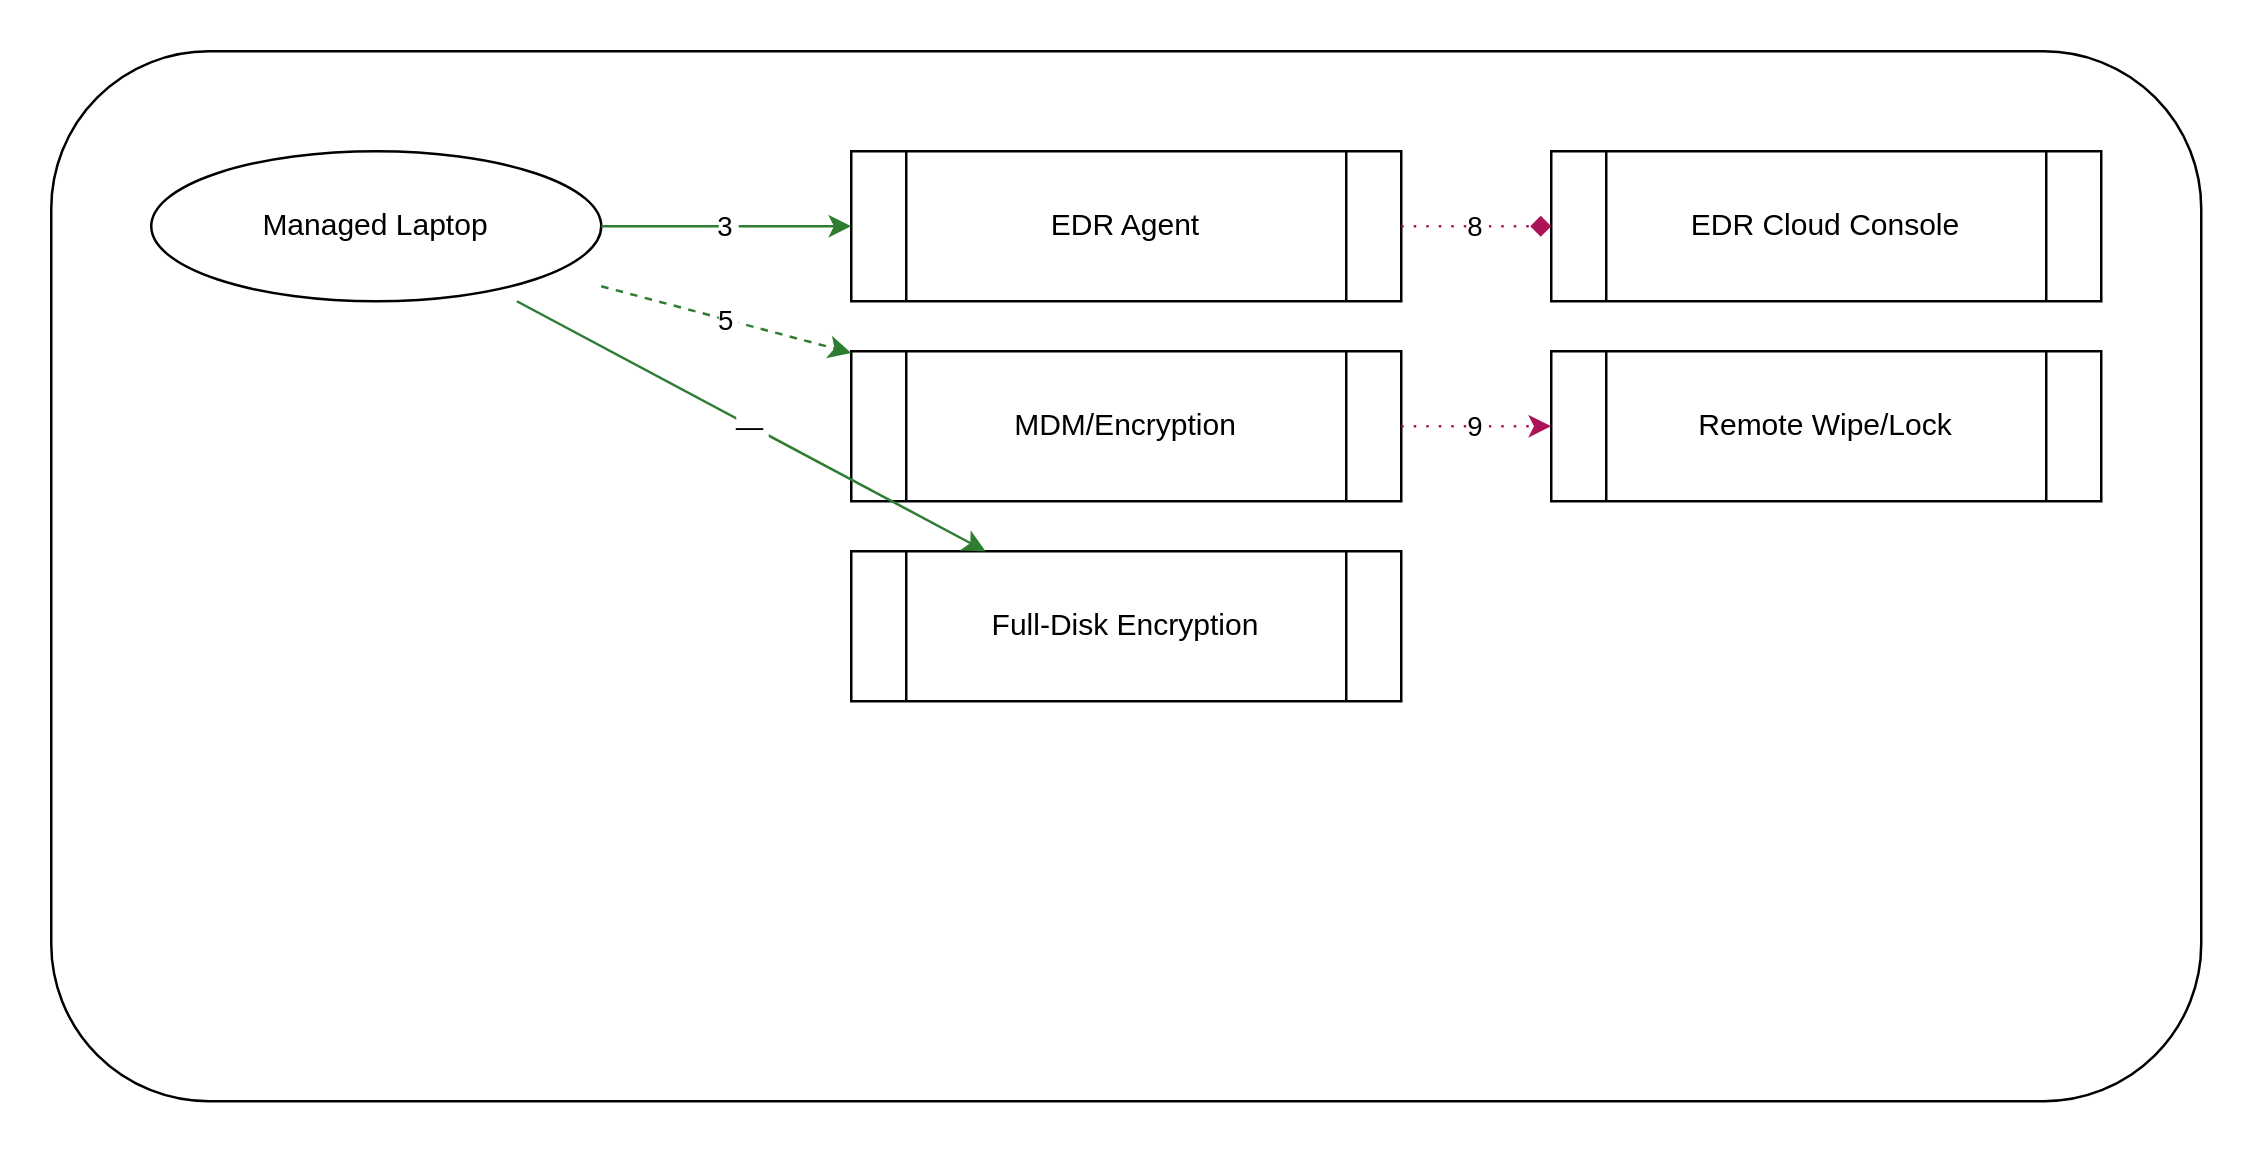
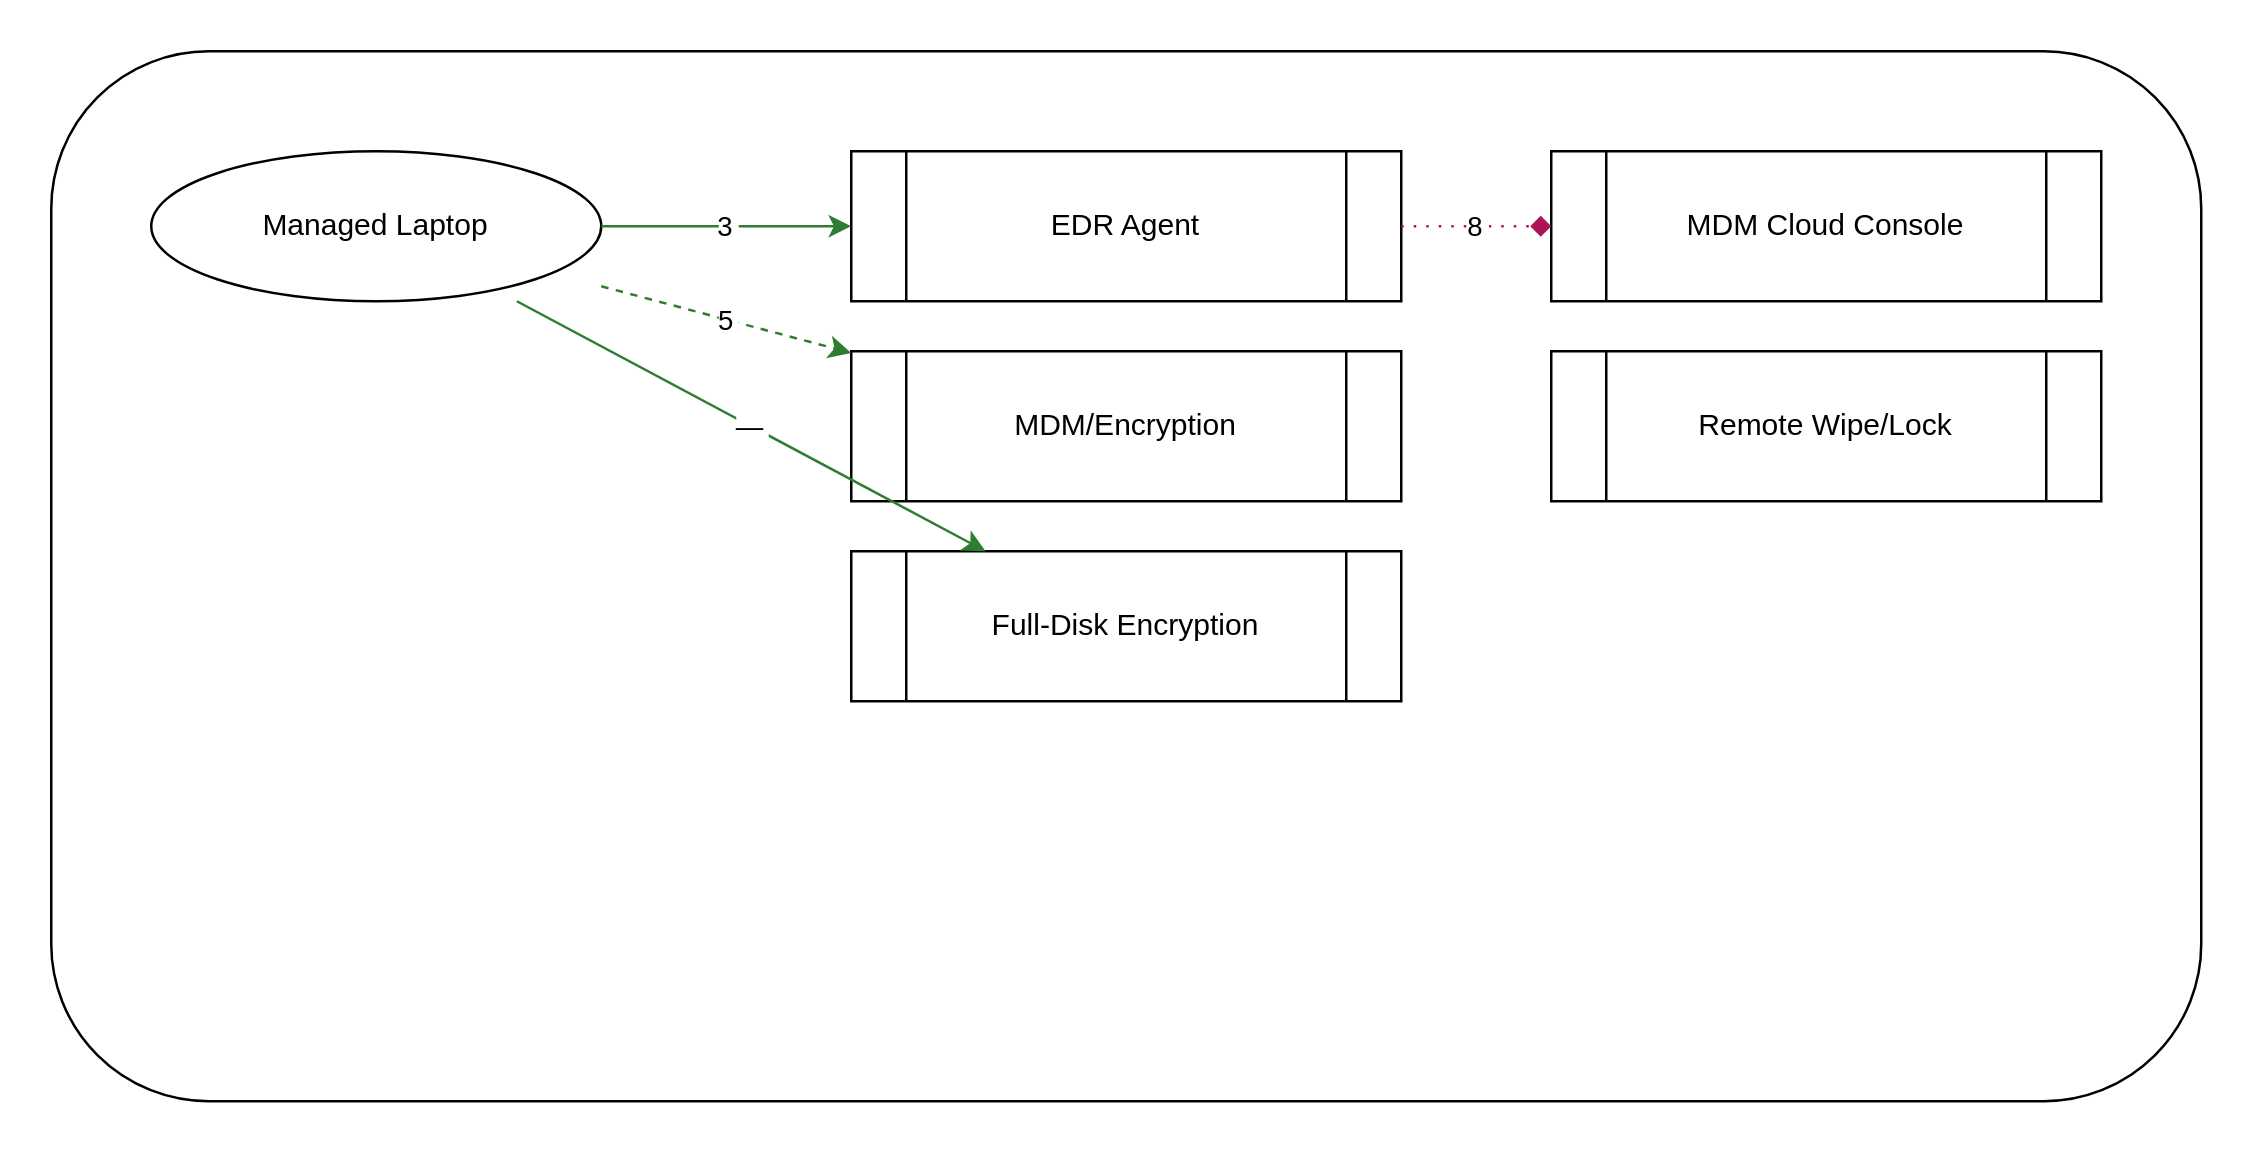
(1826, 226) -> (1826, 226)
(1468, 426) -> none
